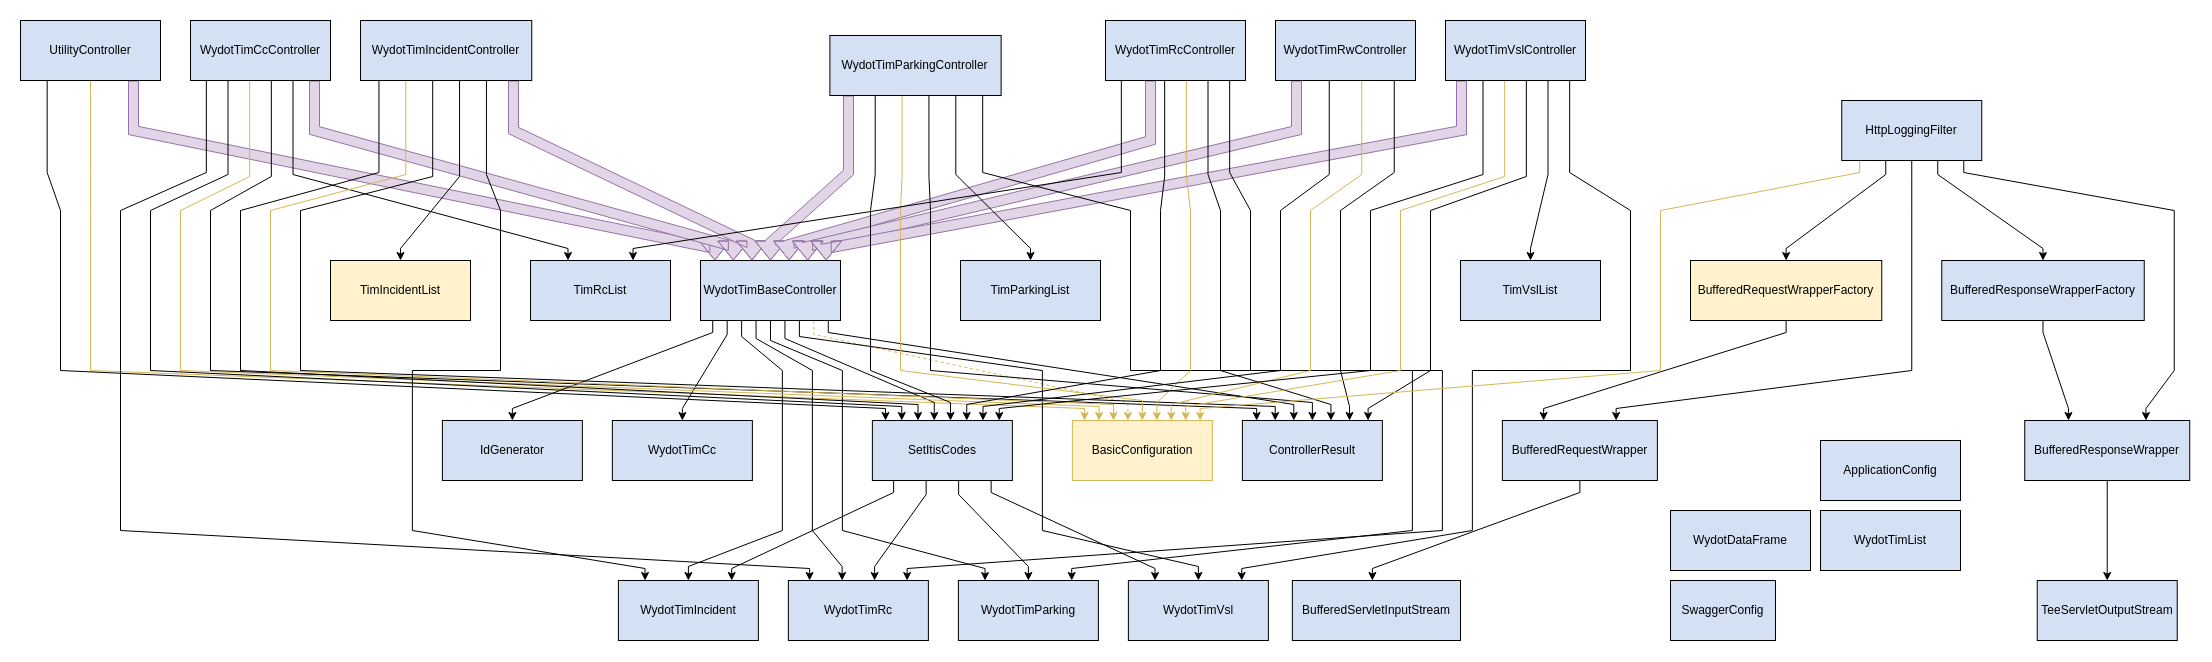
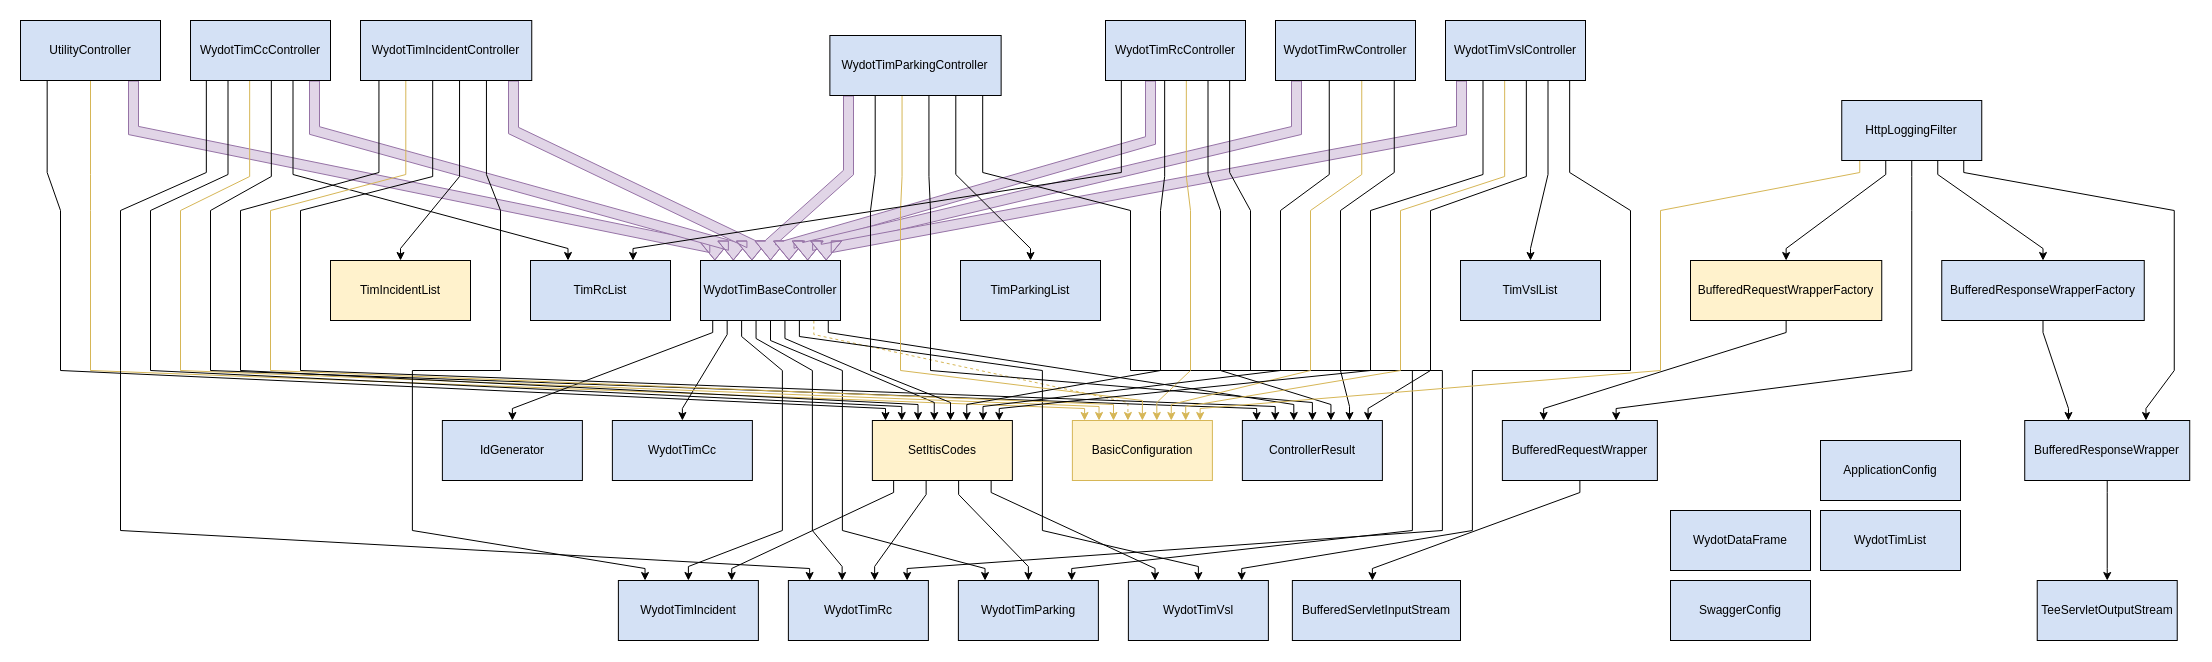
(942, 451) -> (942, 451)
(1723, 611) -> (1741, 611)
